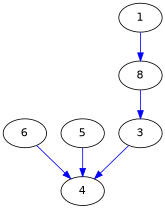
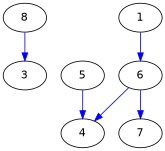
(140, 43) -> (140, 43)
none -> (140, 133)
(115, 159) -> none
